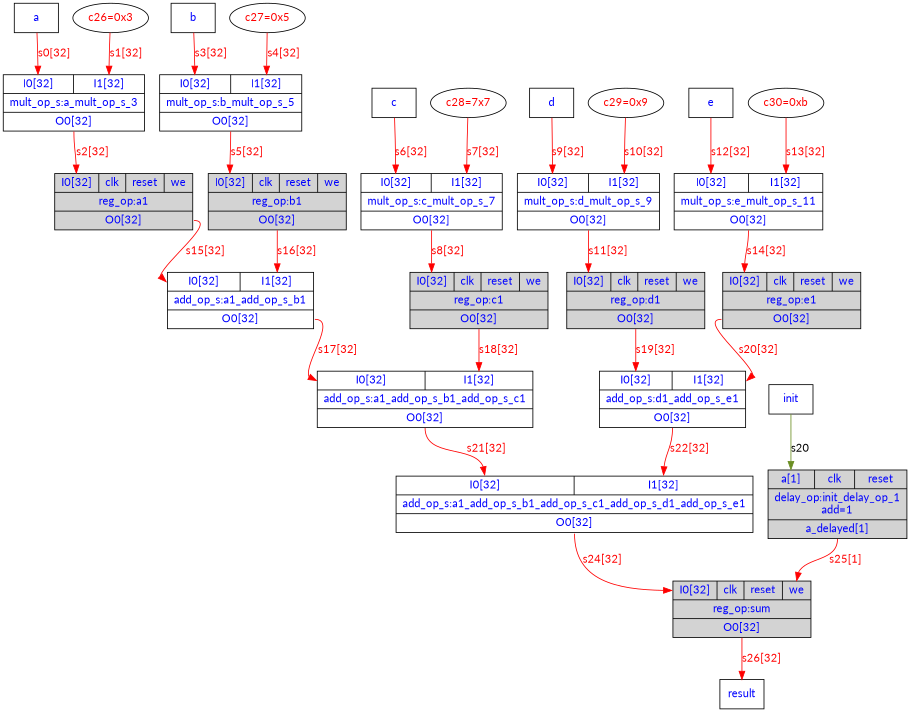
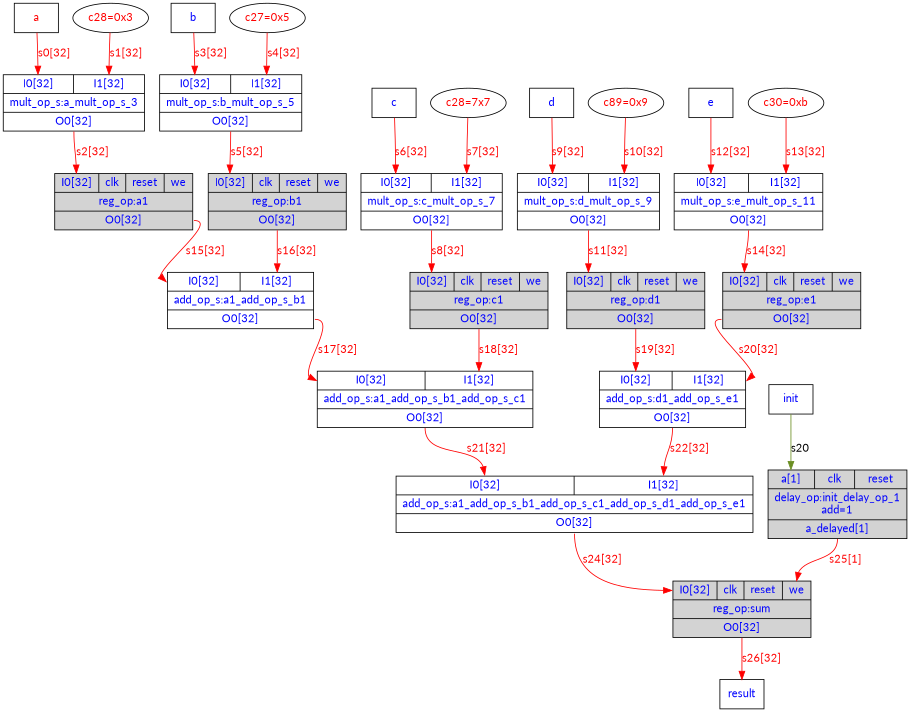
(36, 18) -> (36, 18)
(111, 18) -> (111, 18)
(626, 103) -> (626, 103)
